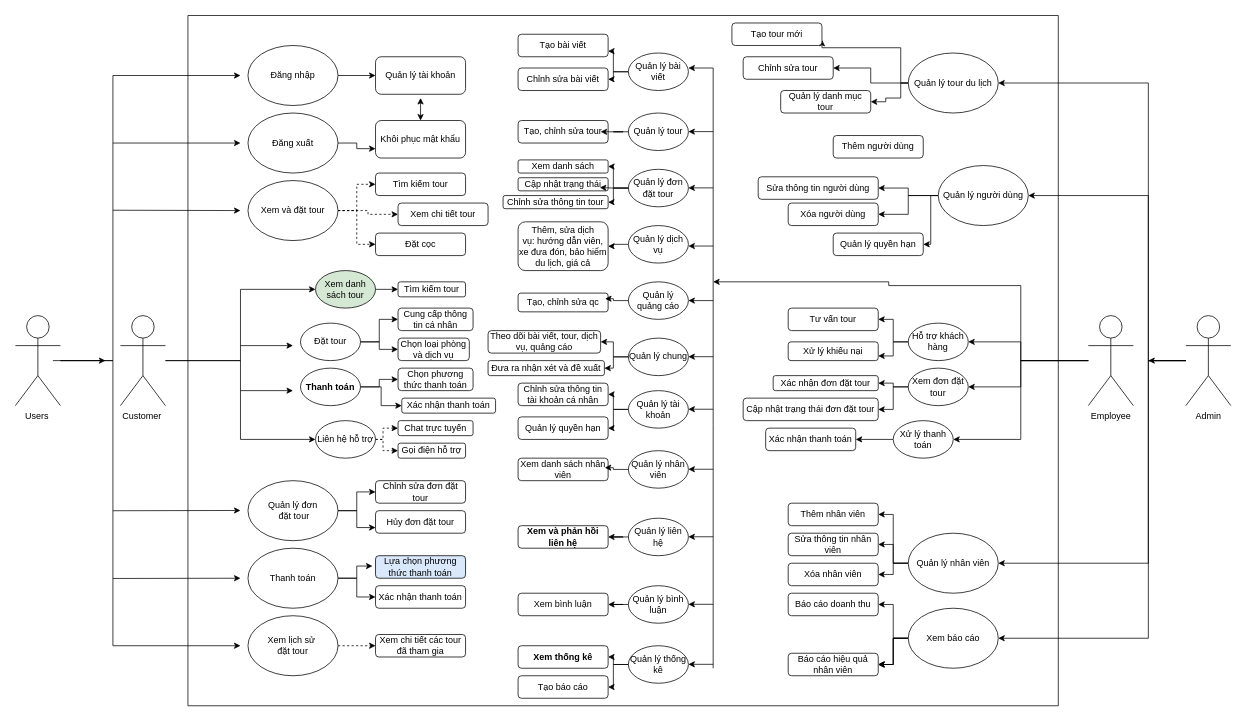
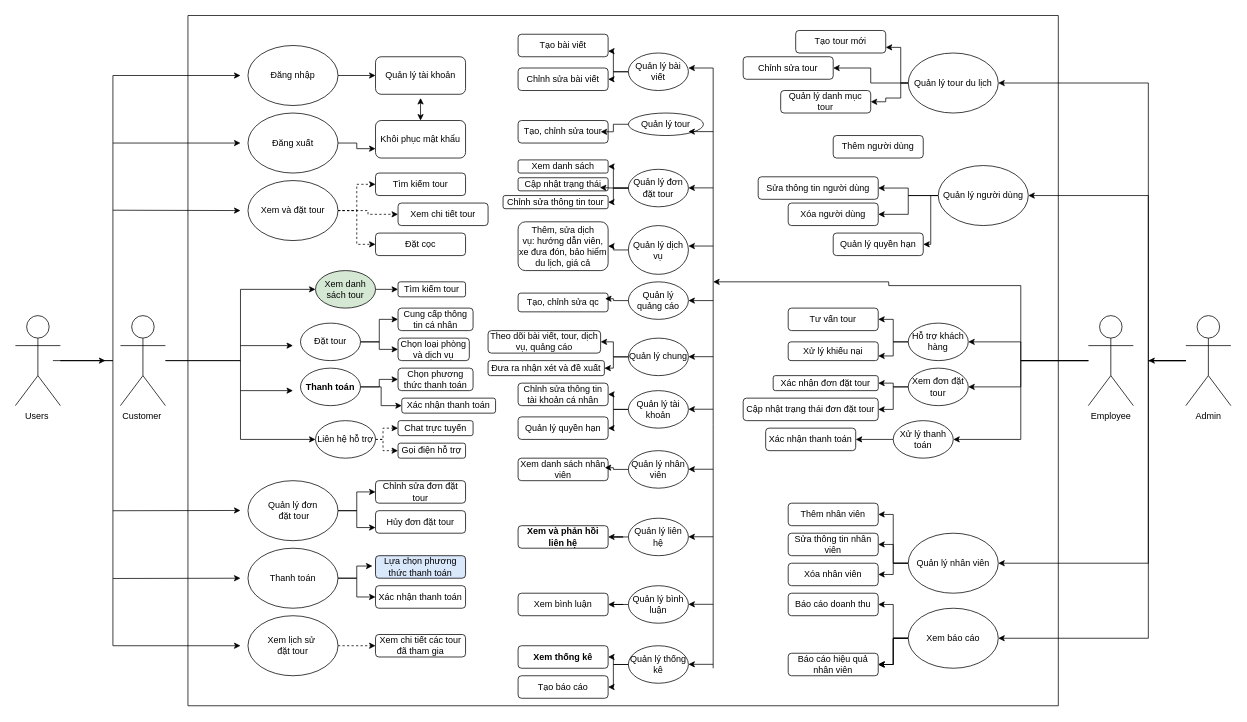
(777, 34) -> (840, 42)
(658, 132) -> (666, 124)
(658, 244) -> (658, 250)
